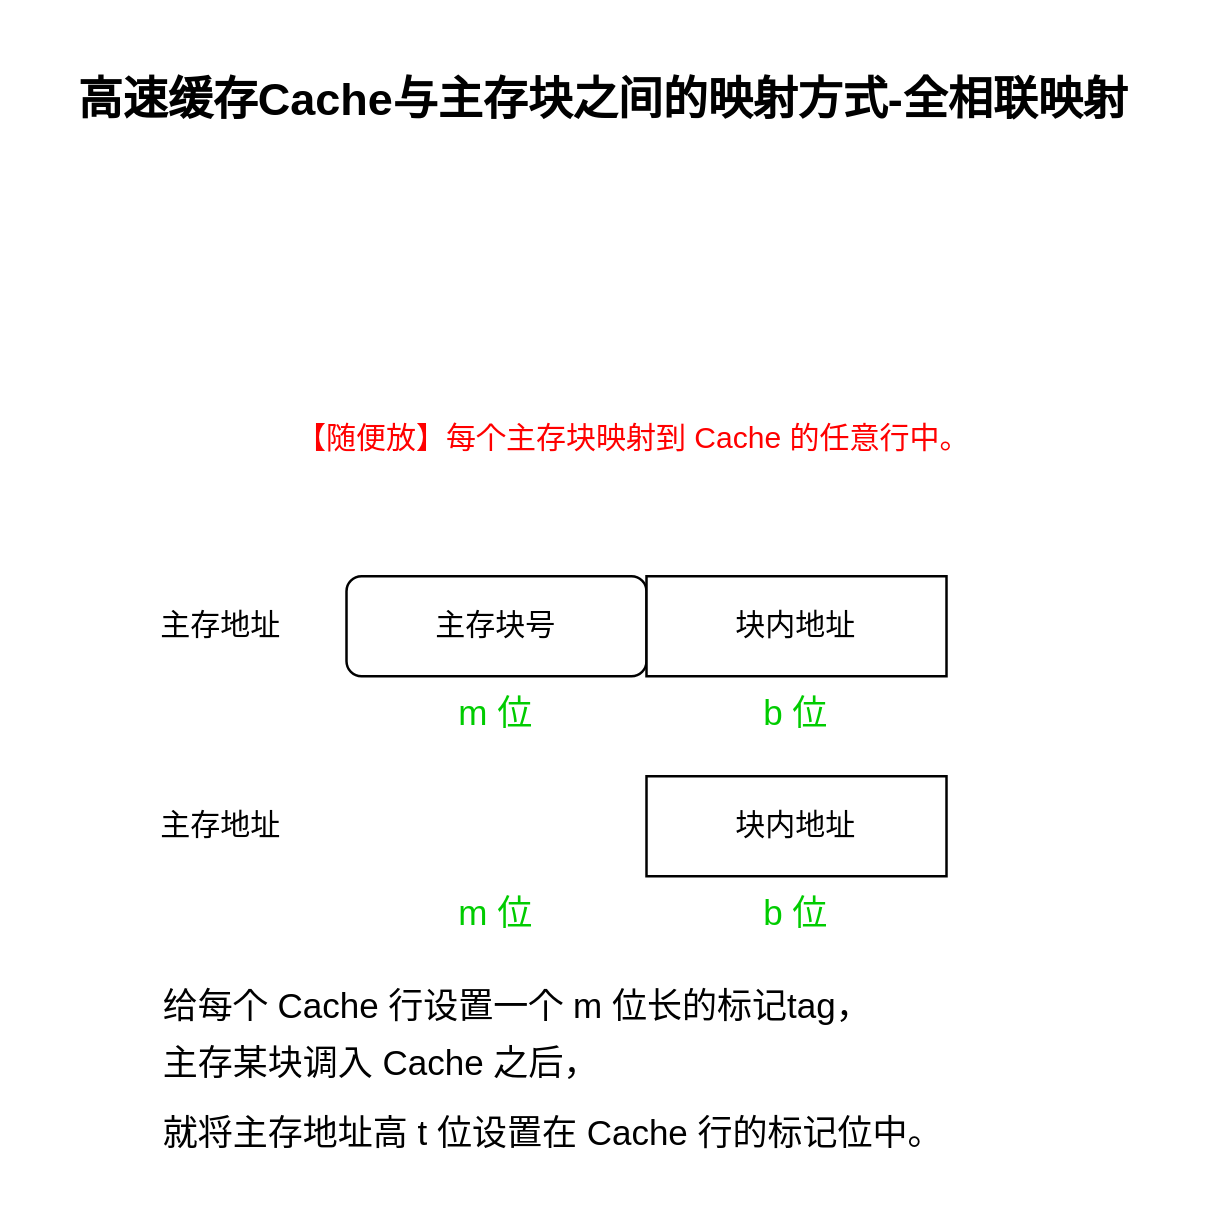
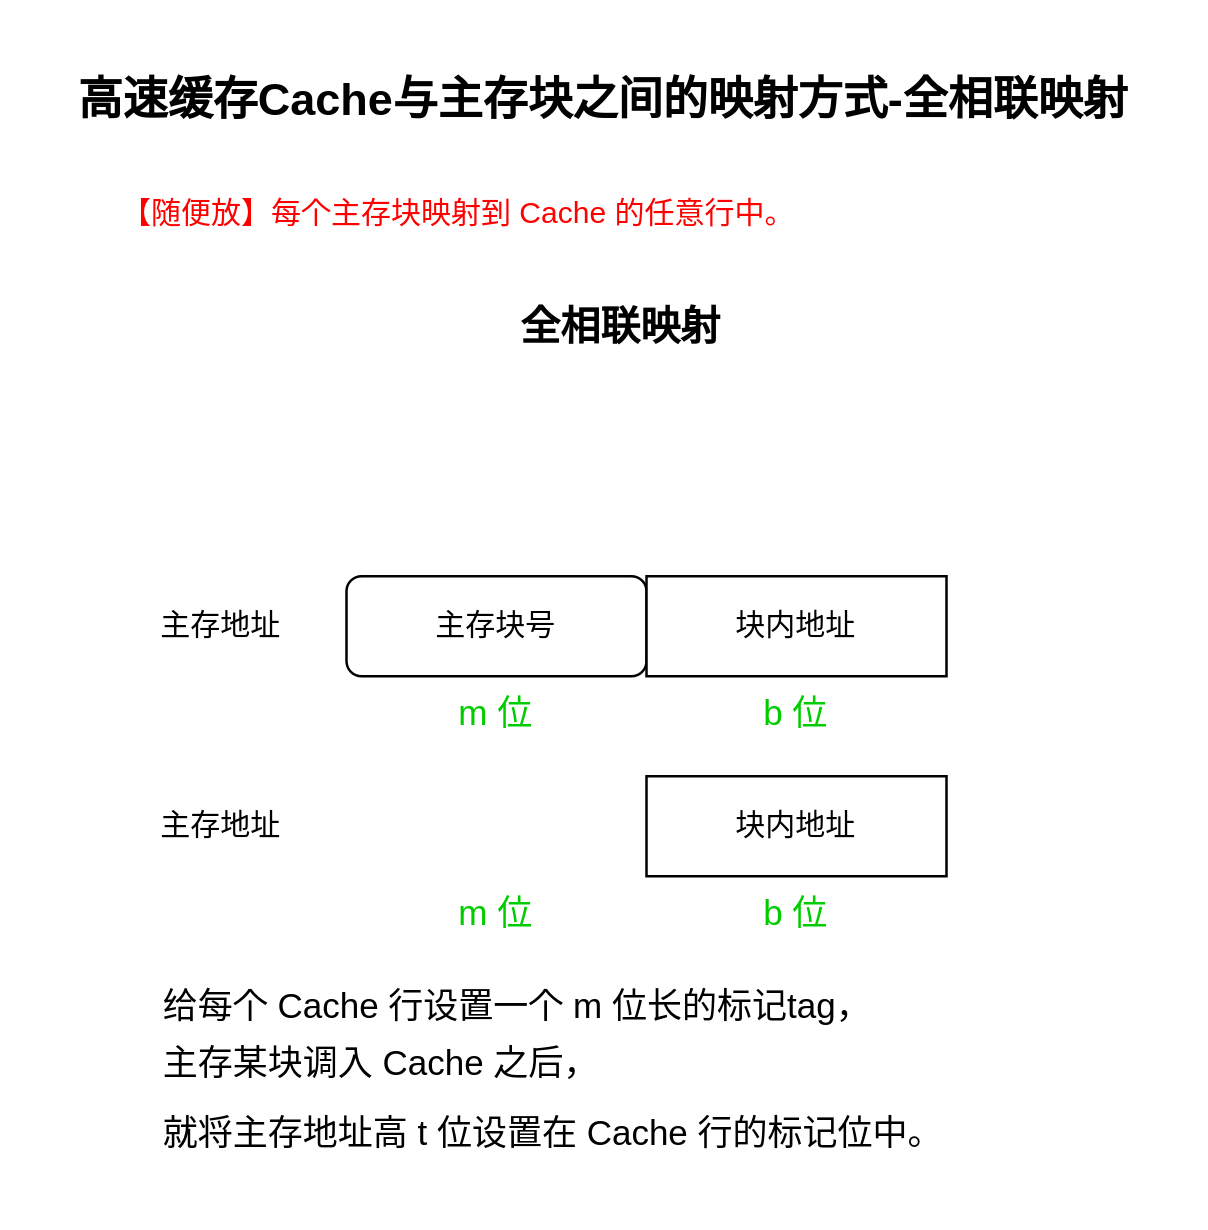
none -> (621, 326)
(634, 439) -> (459, 214)
